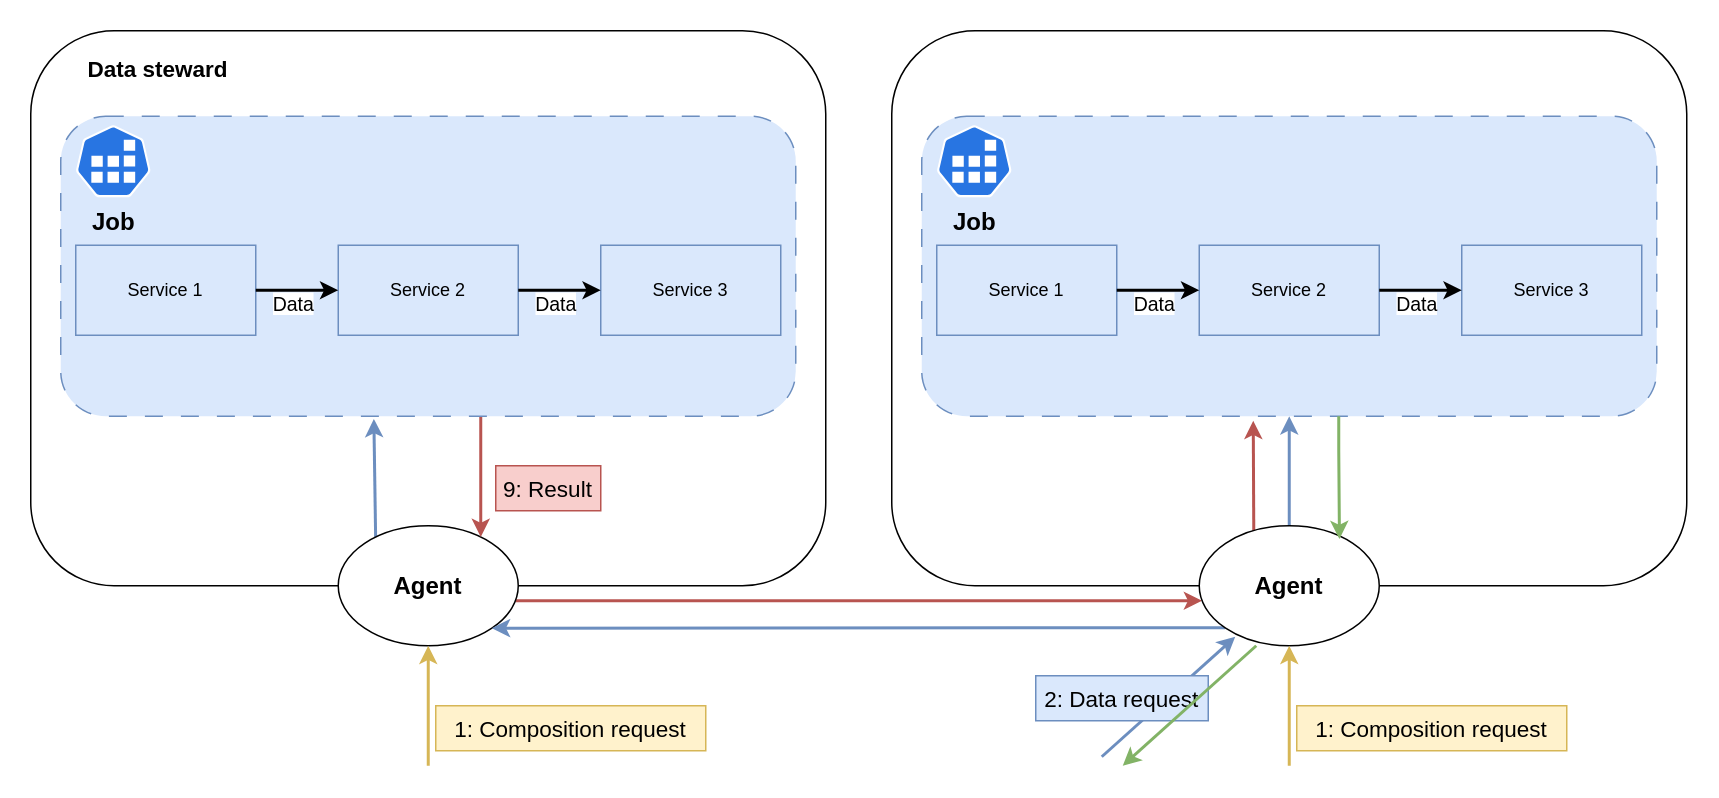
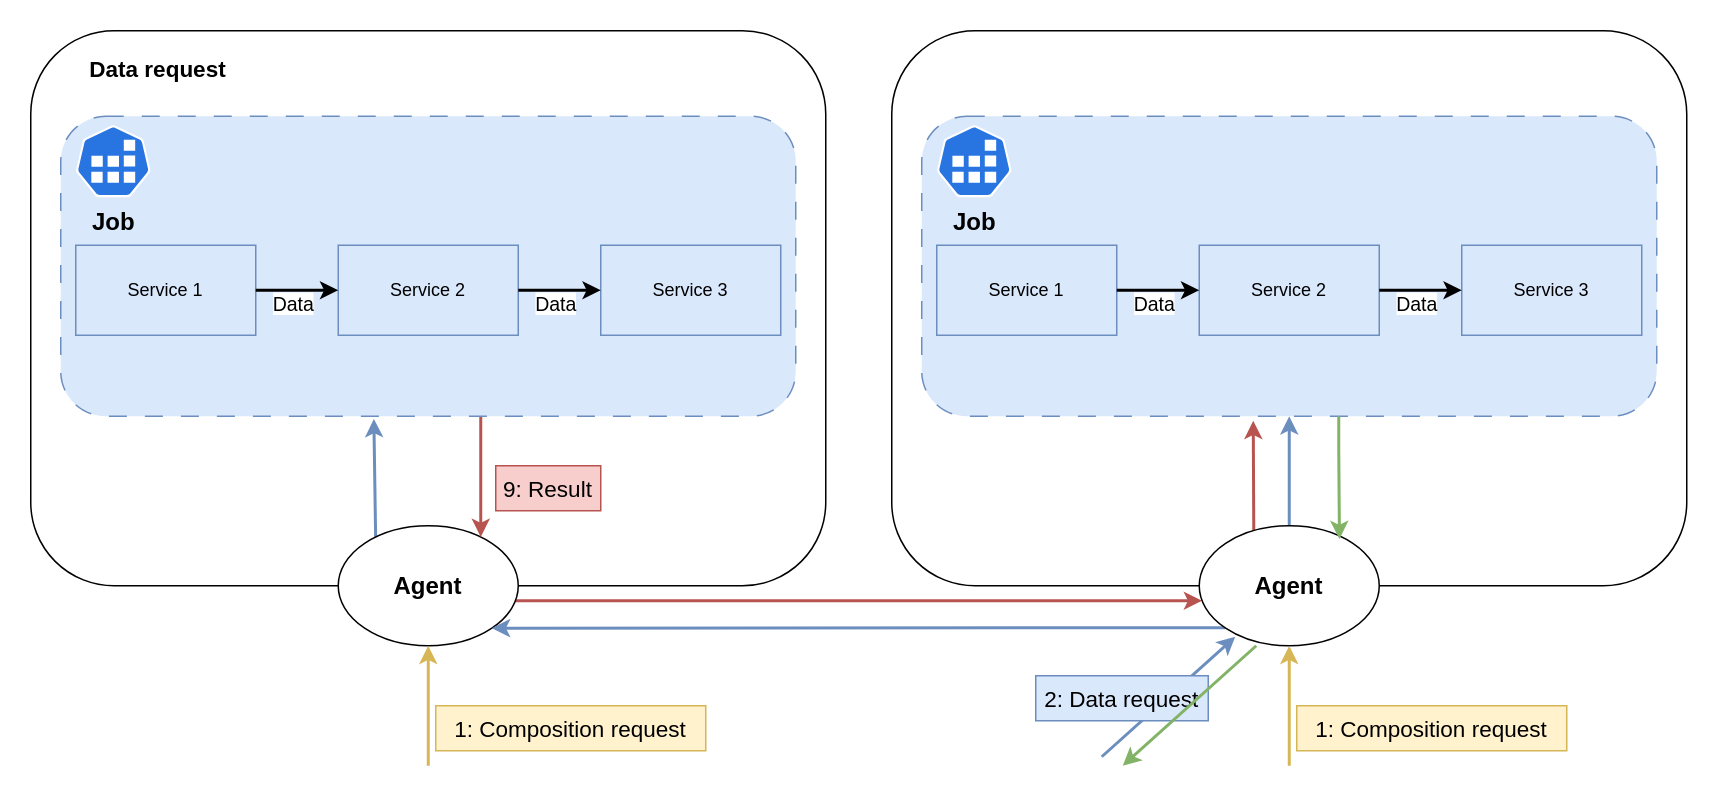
(158, 68) -> (158, 68)
